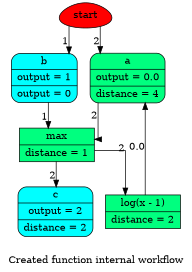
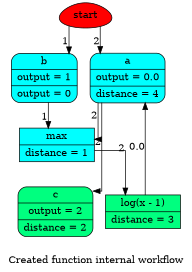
(128, 78) -> (128, 78)
(57, 145) -> (57, 145)
(56, 171) -> (102, 145)
(55, 212) -> (55, 212)
(143, 220) -> (143, 220)
